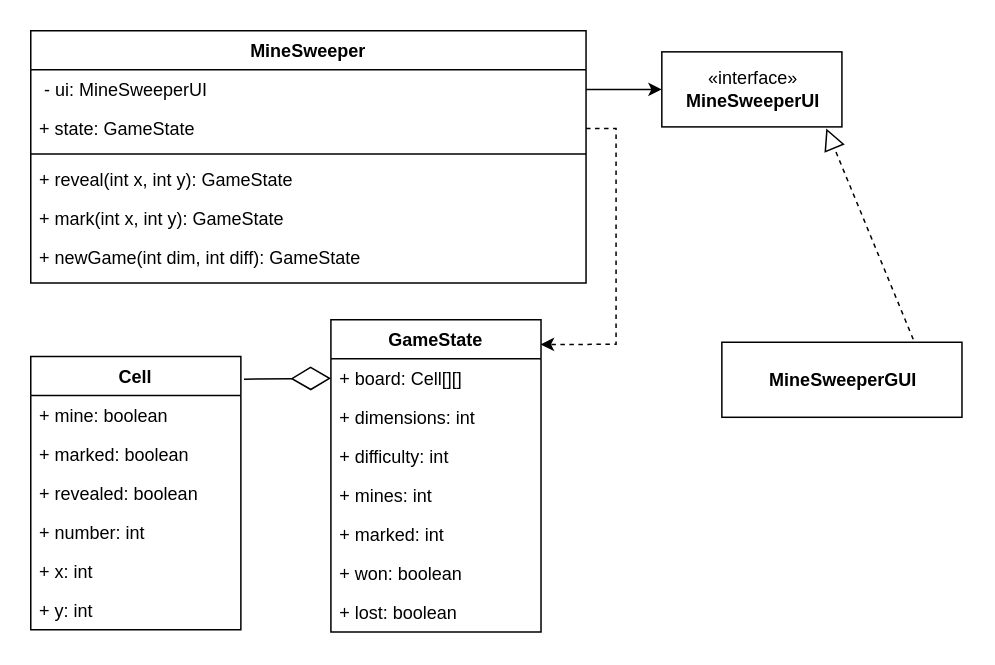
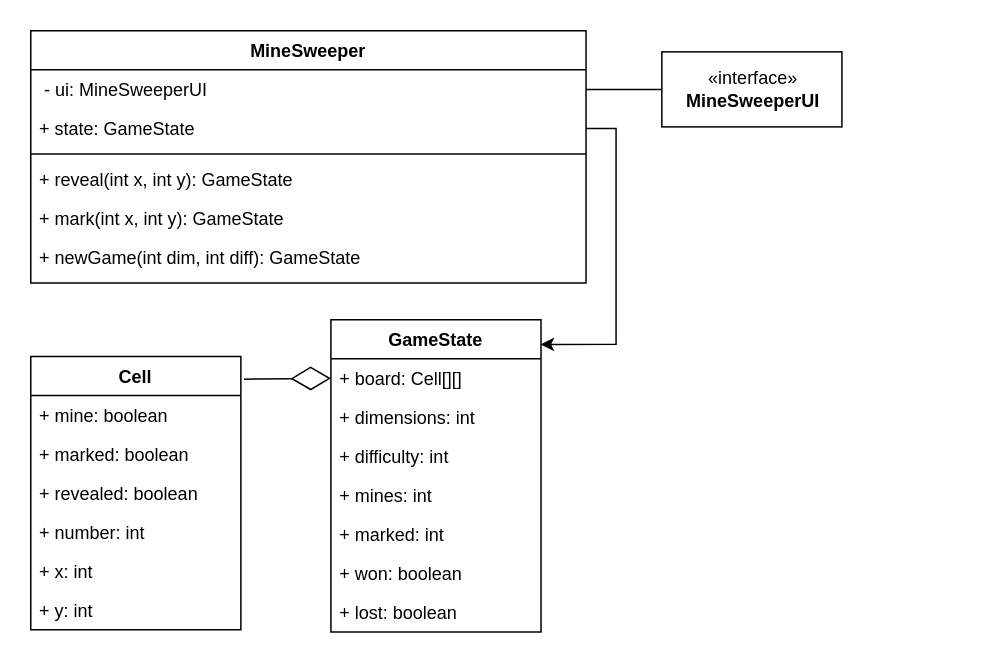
(650, 89) -> (654, 89)
(873, 243) -> none
(616, 252) -> (616, 252)
(842, 380) -> none
